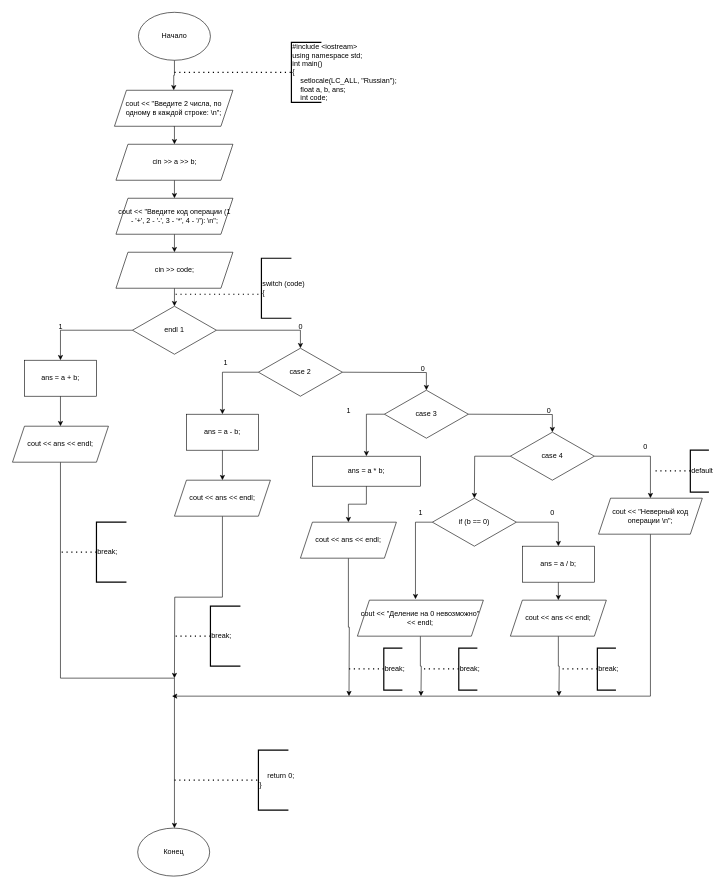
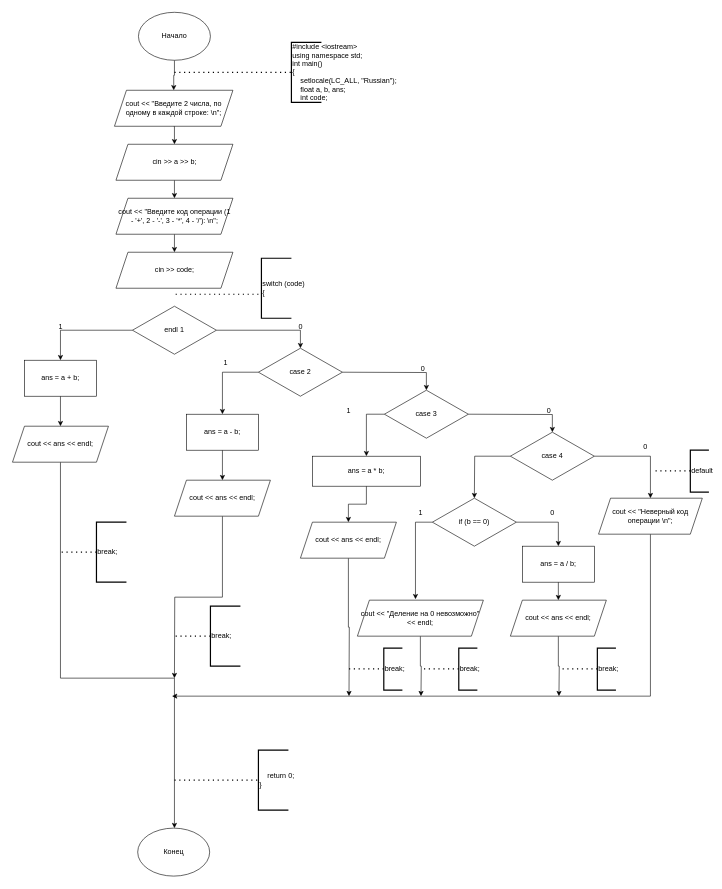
(174, 296) -> none
